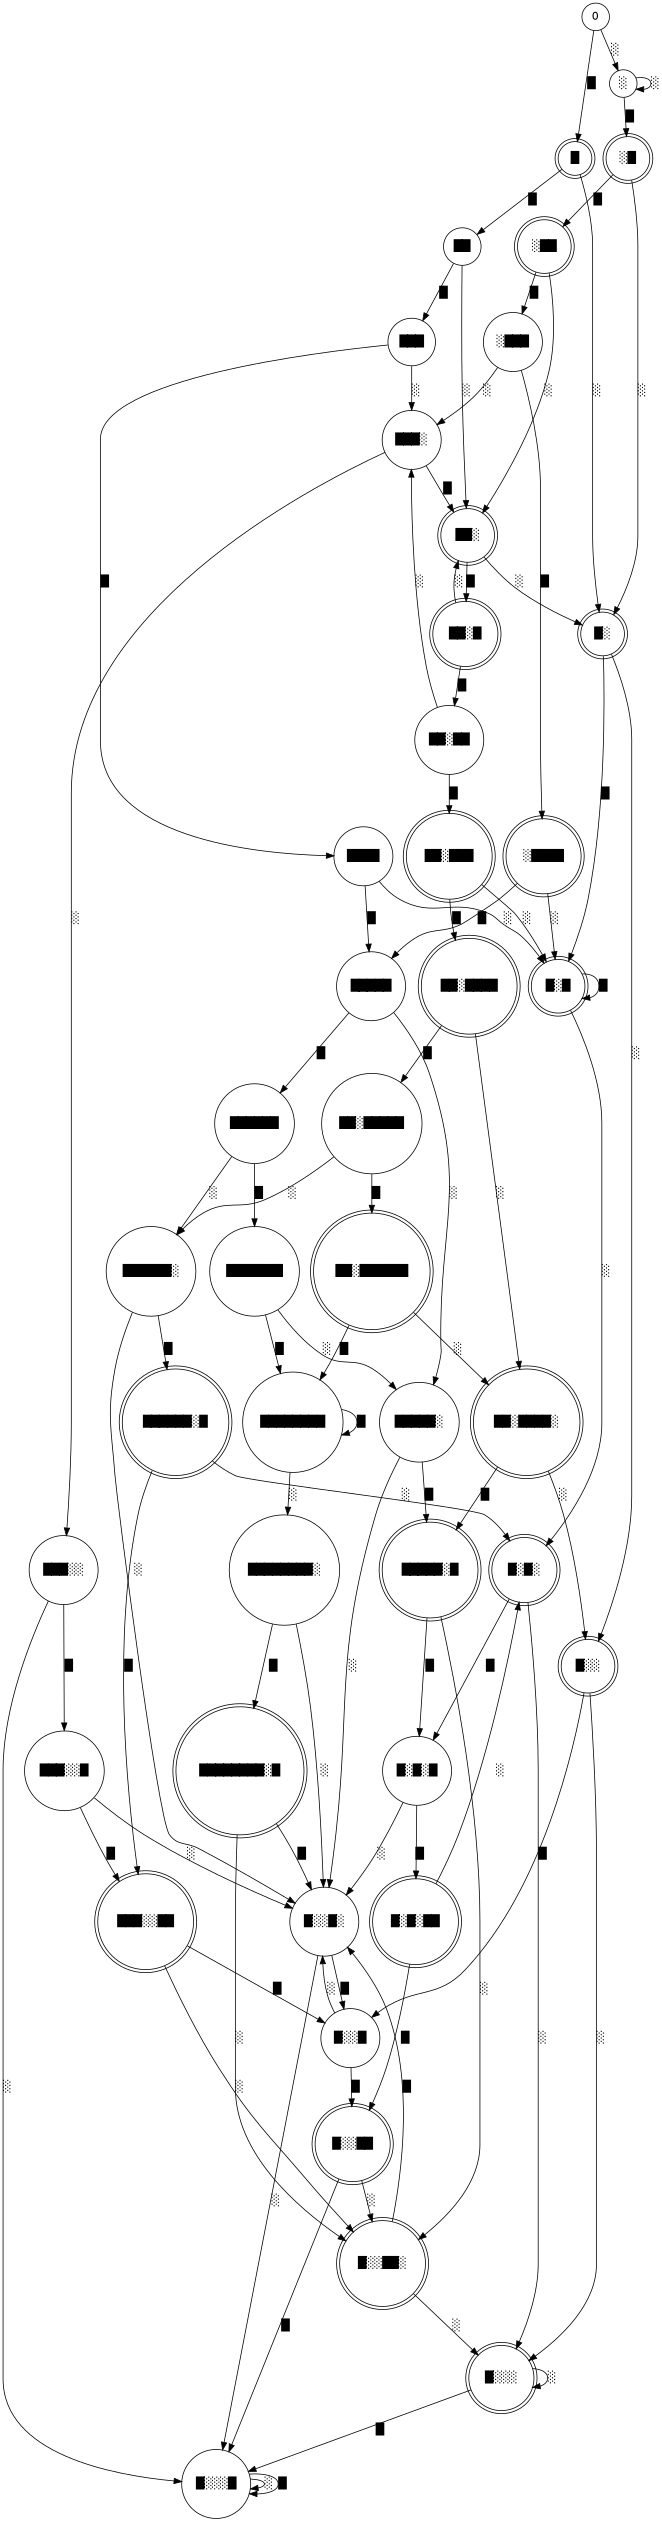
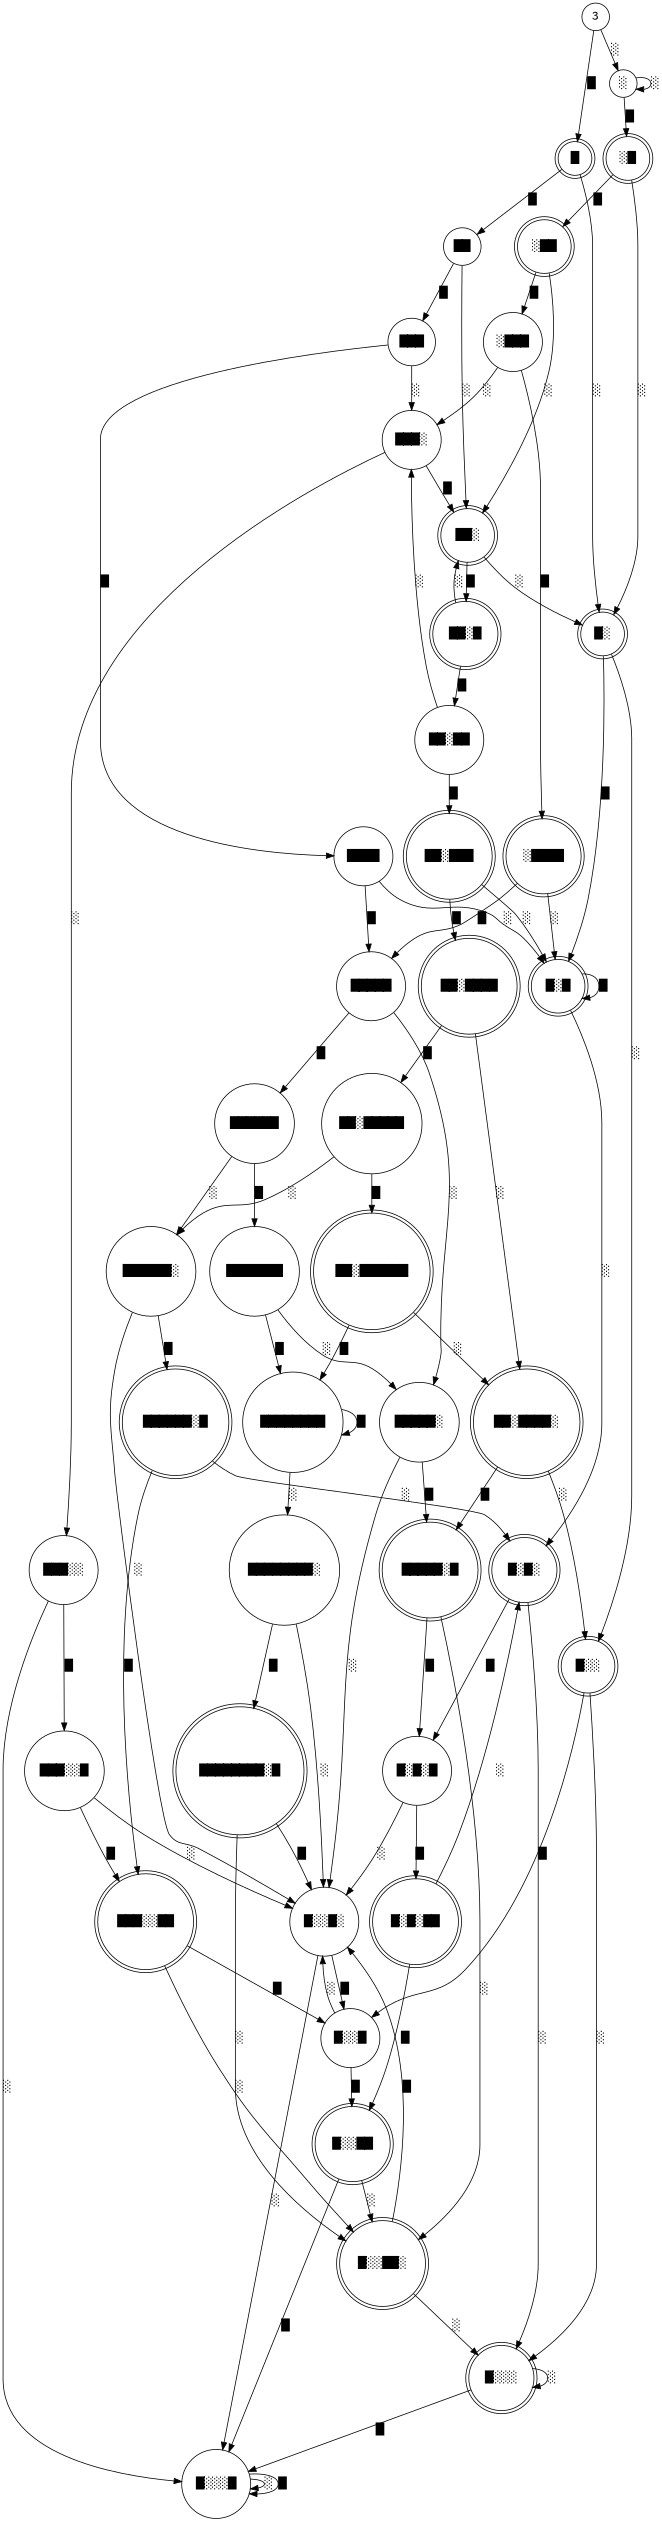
(596, 17) -> (596, 17)
